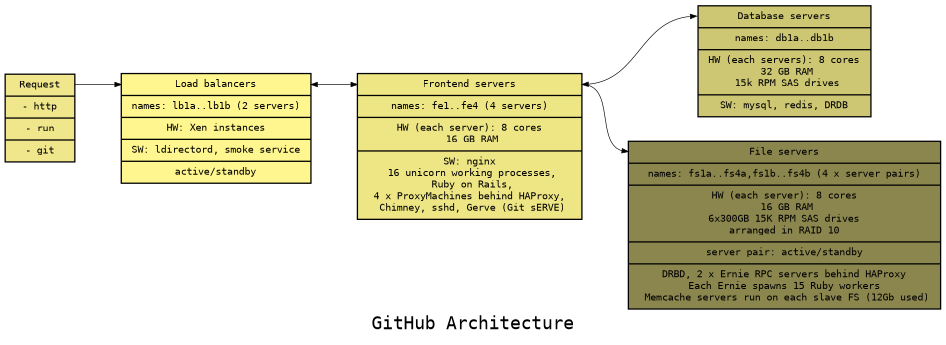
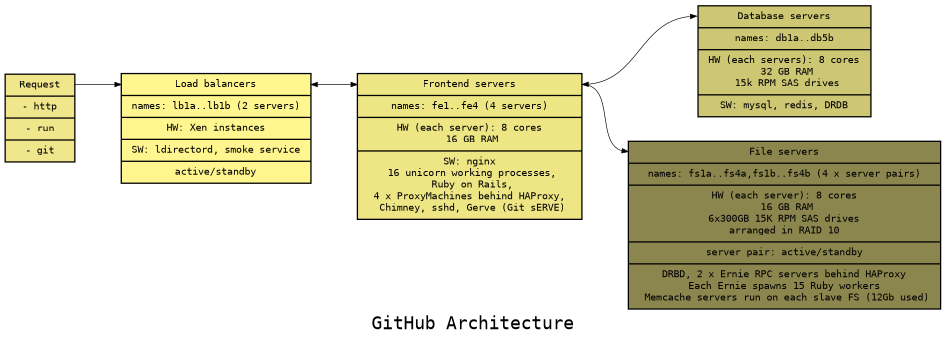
(784, 38) -> (784, 38)
